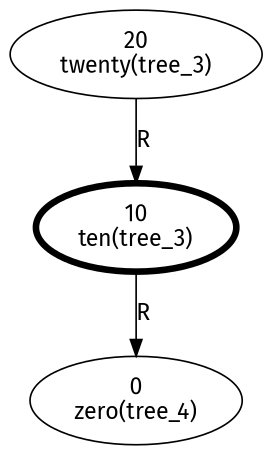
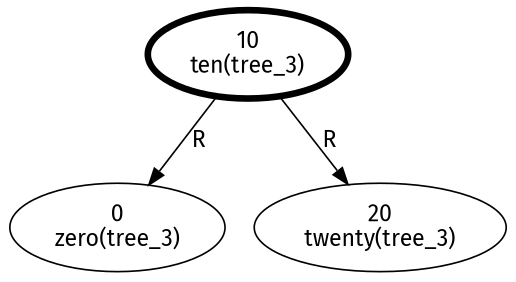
(136, 132) -> (308, 134)
(136, 401) -> (117, 227)
